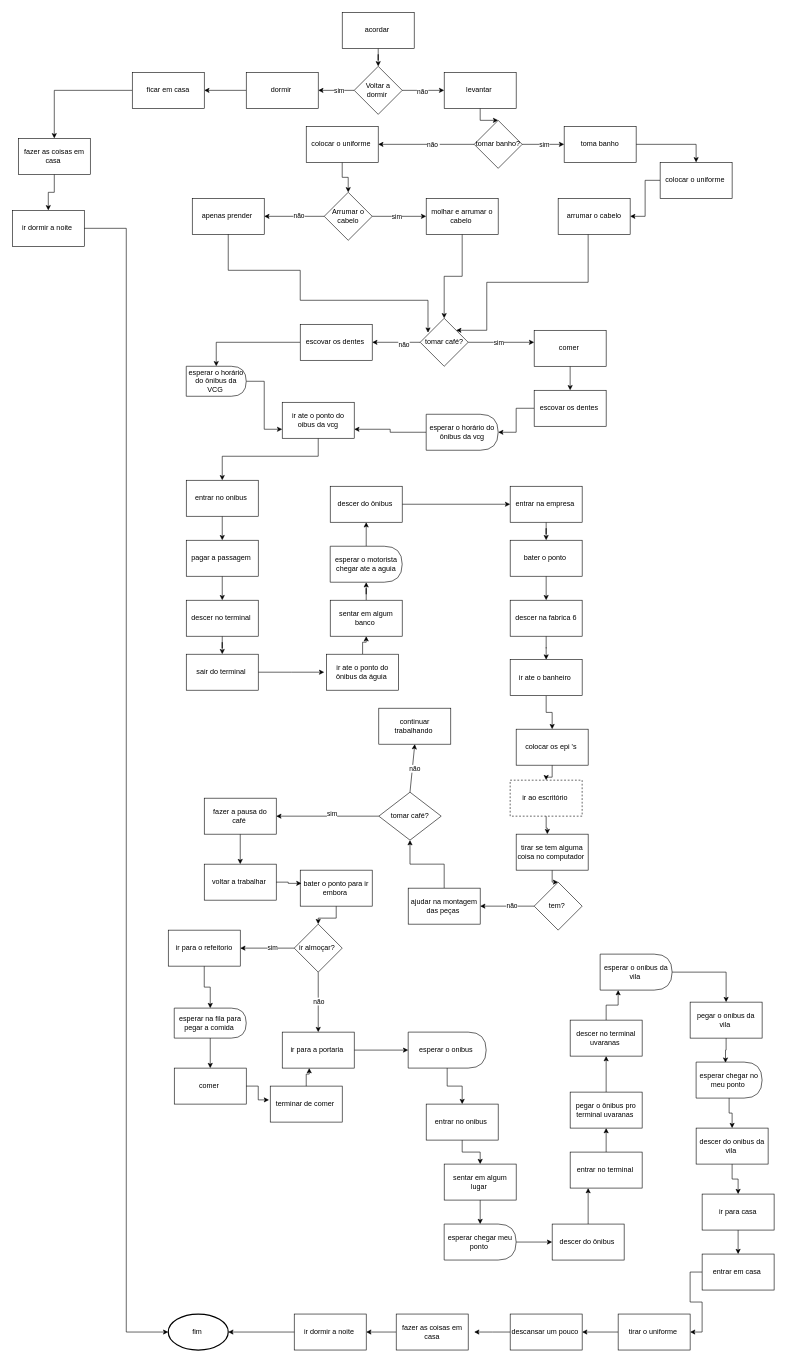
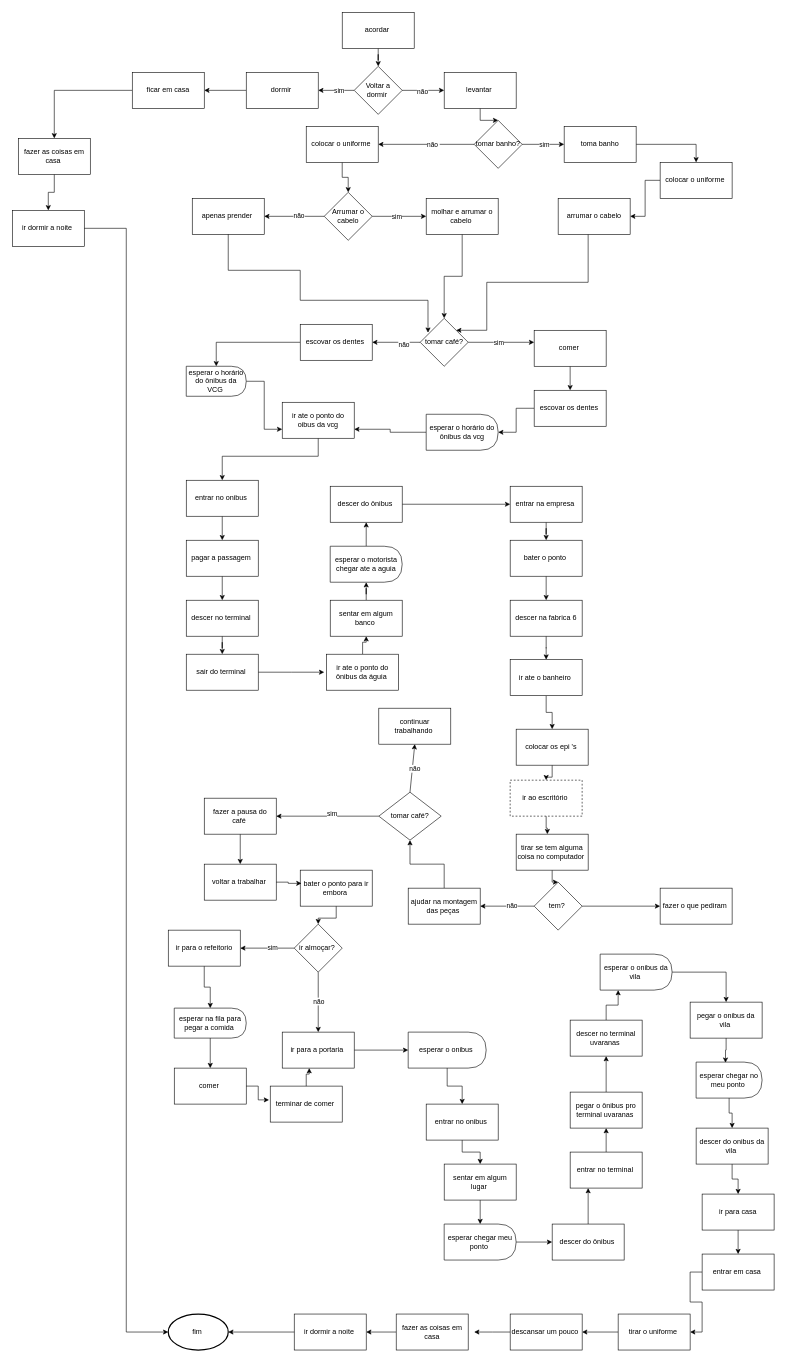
none -> (654, 906)
none -> (696, 906)
